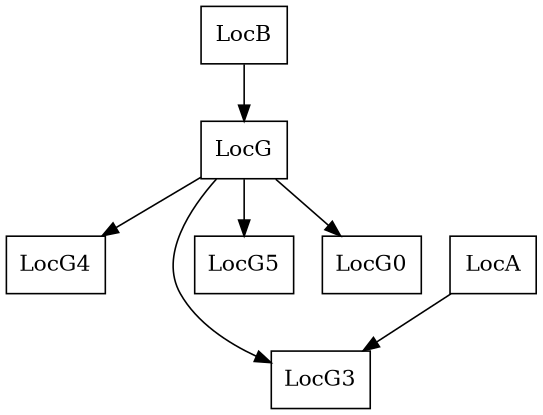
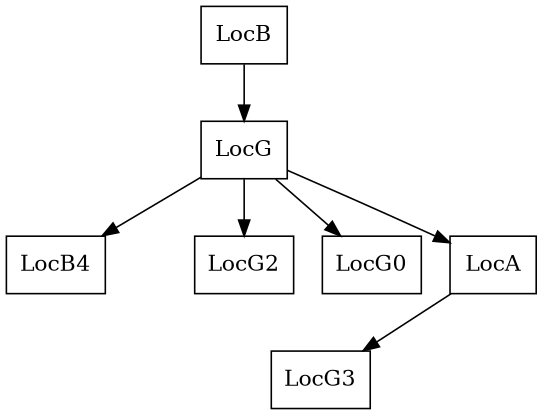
(56, 265) -> (56, 265)
(244, 265) -> (244, 265)
(175, 281) -> (361, 203)
